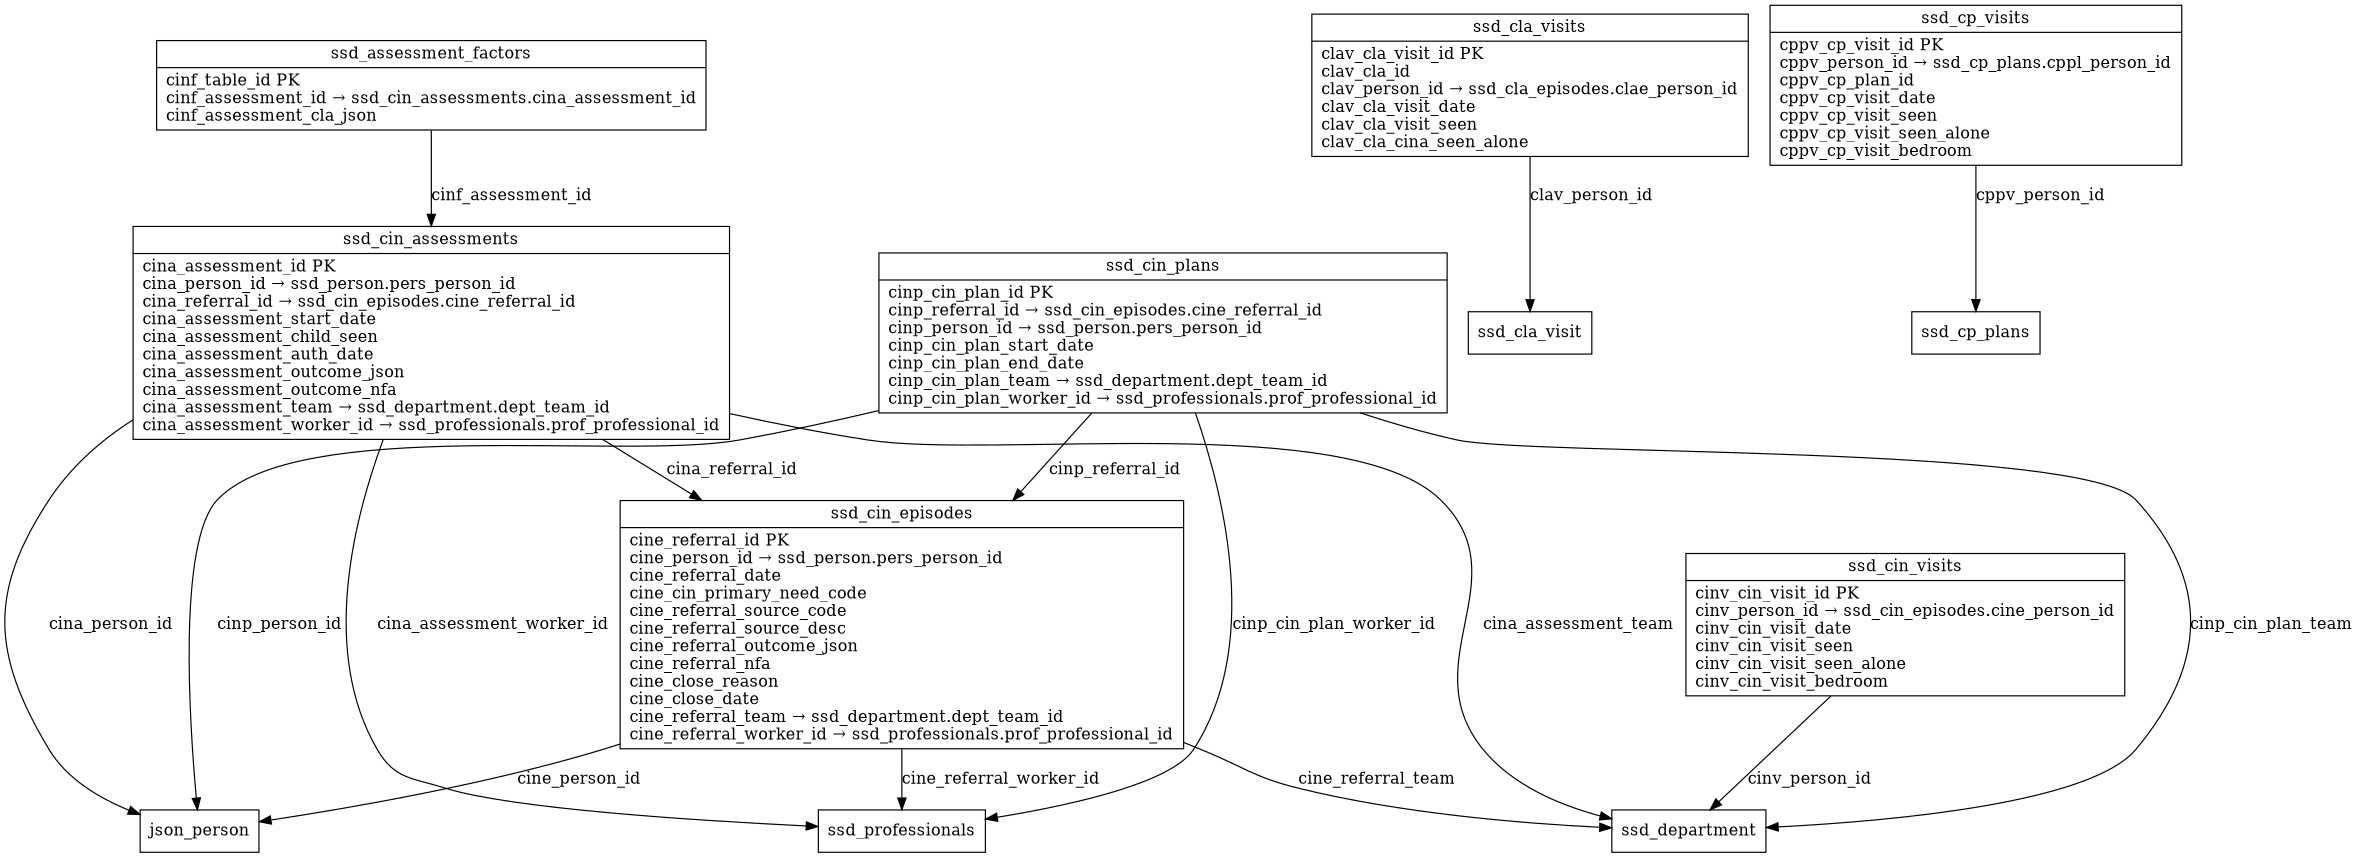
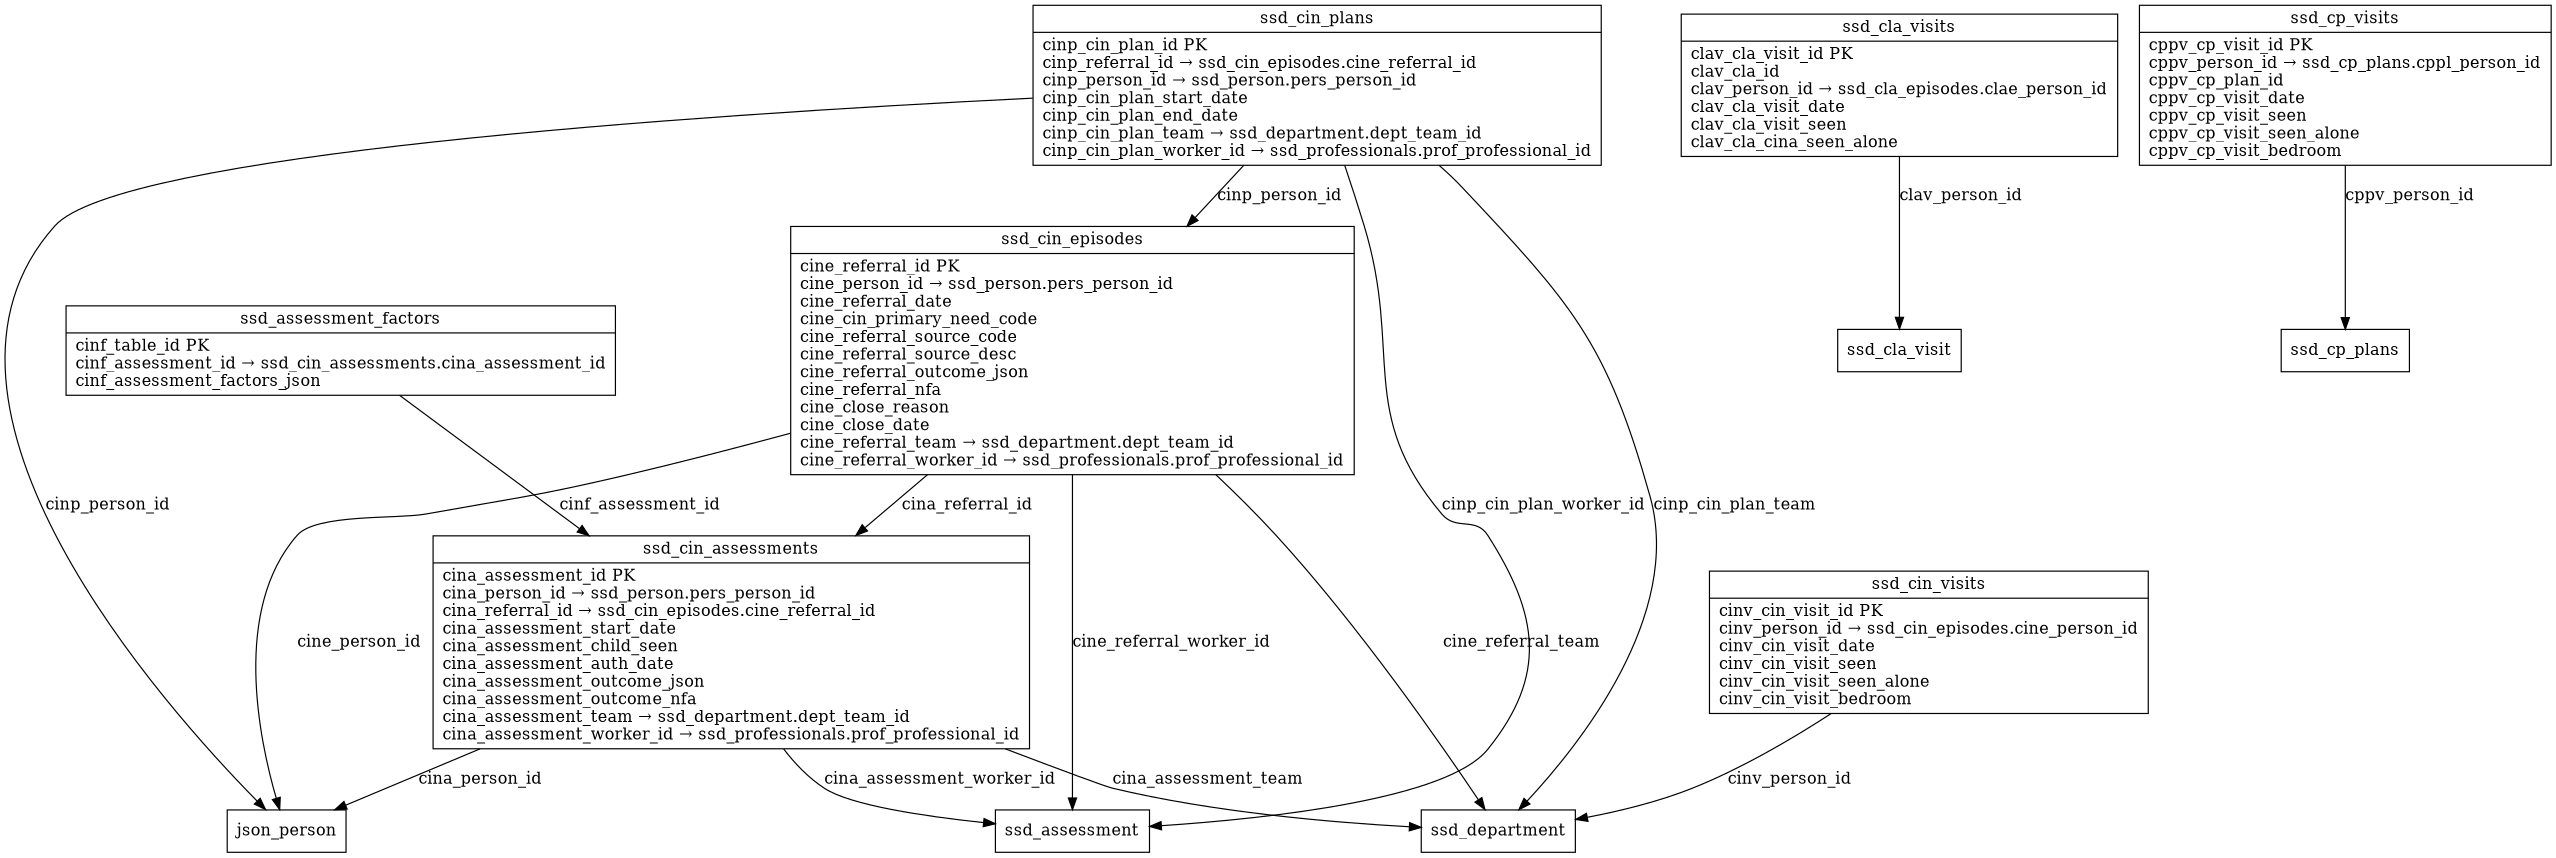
(272, 116) -> (198, 381)
(647, 467) -> (896, 501)
(1115, 470) -> (1279, 196)
(902, 831) -> (1072, 831)
